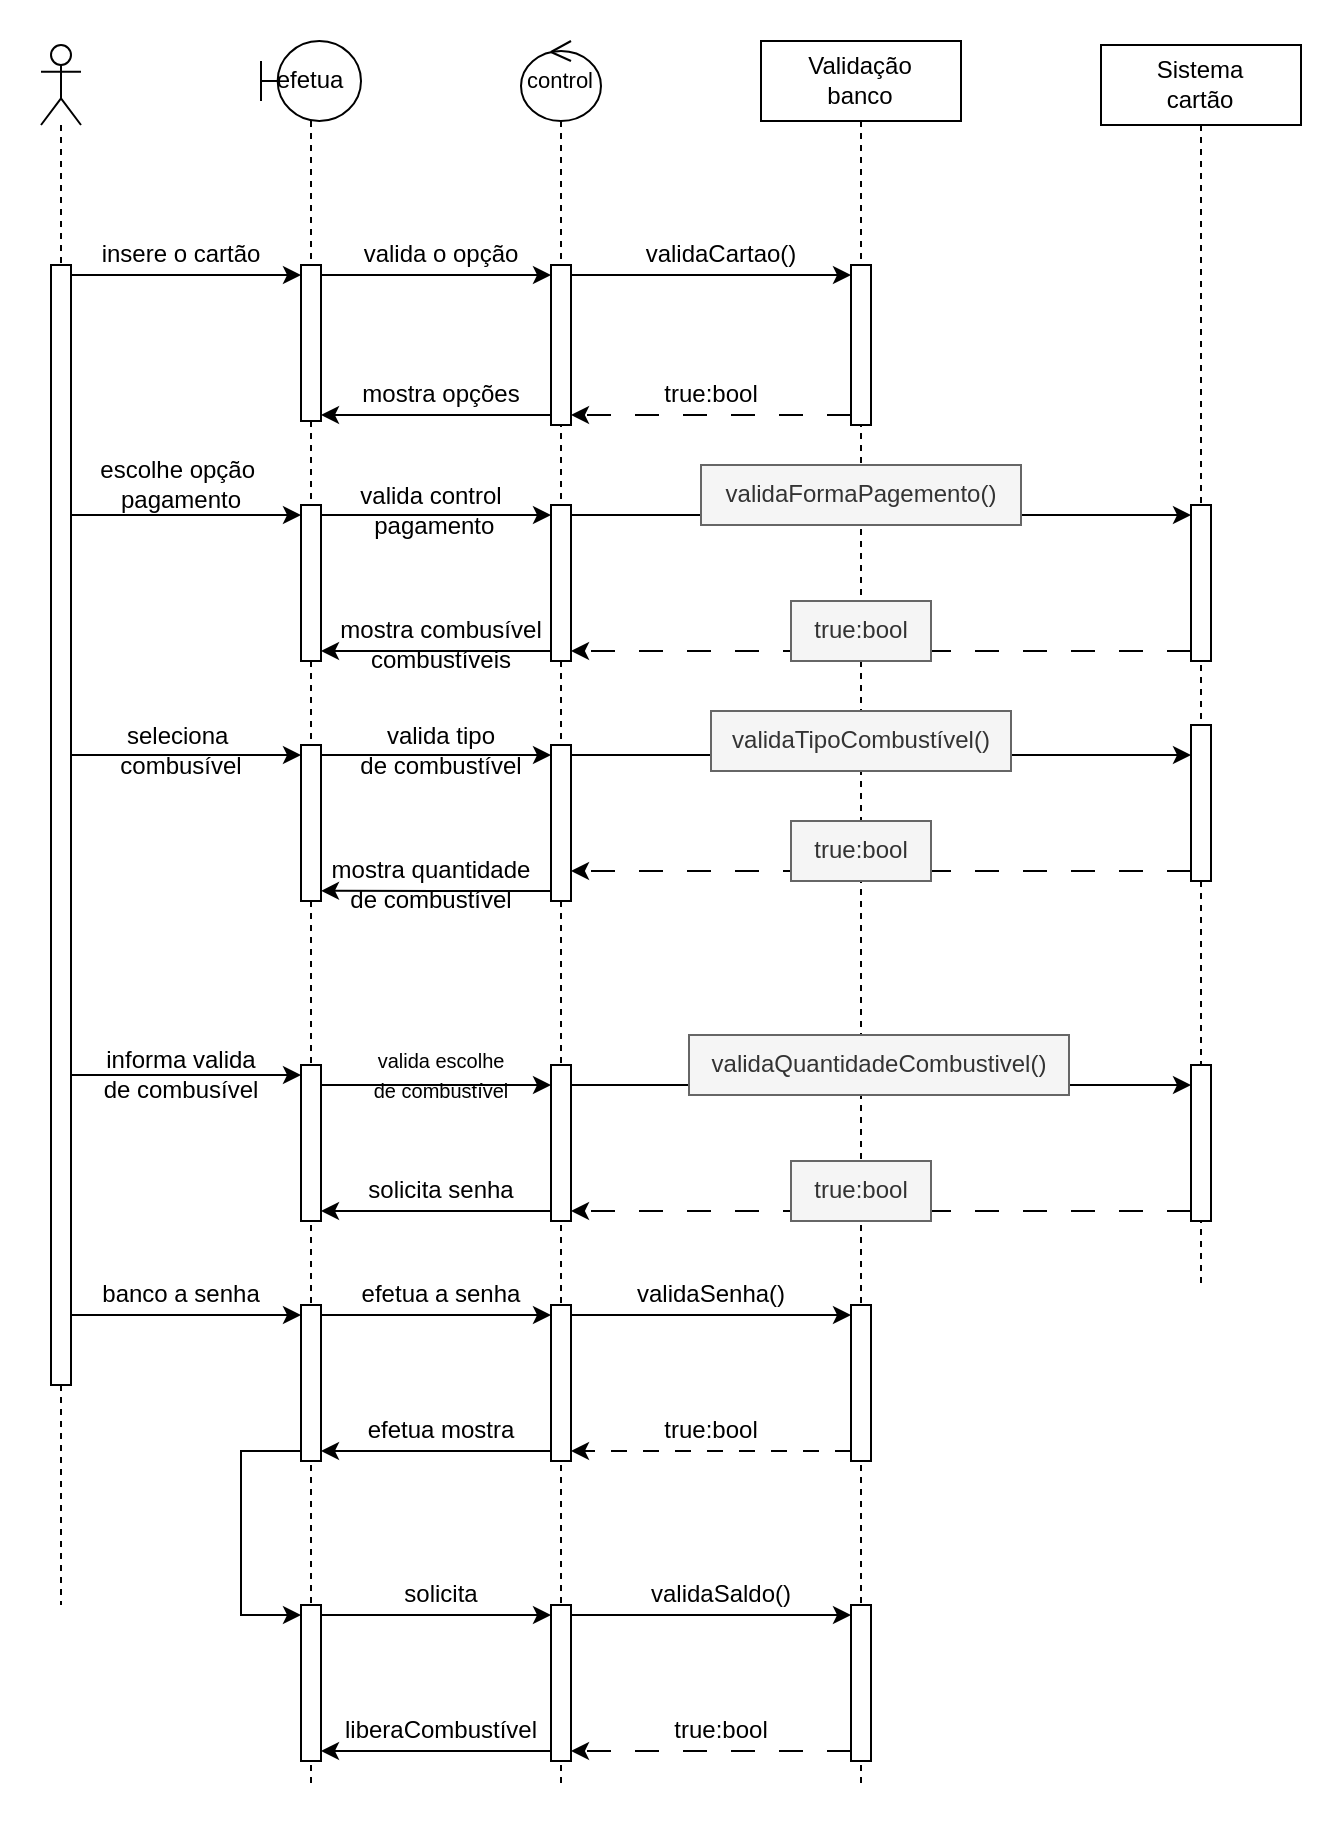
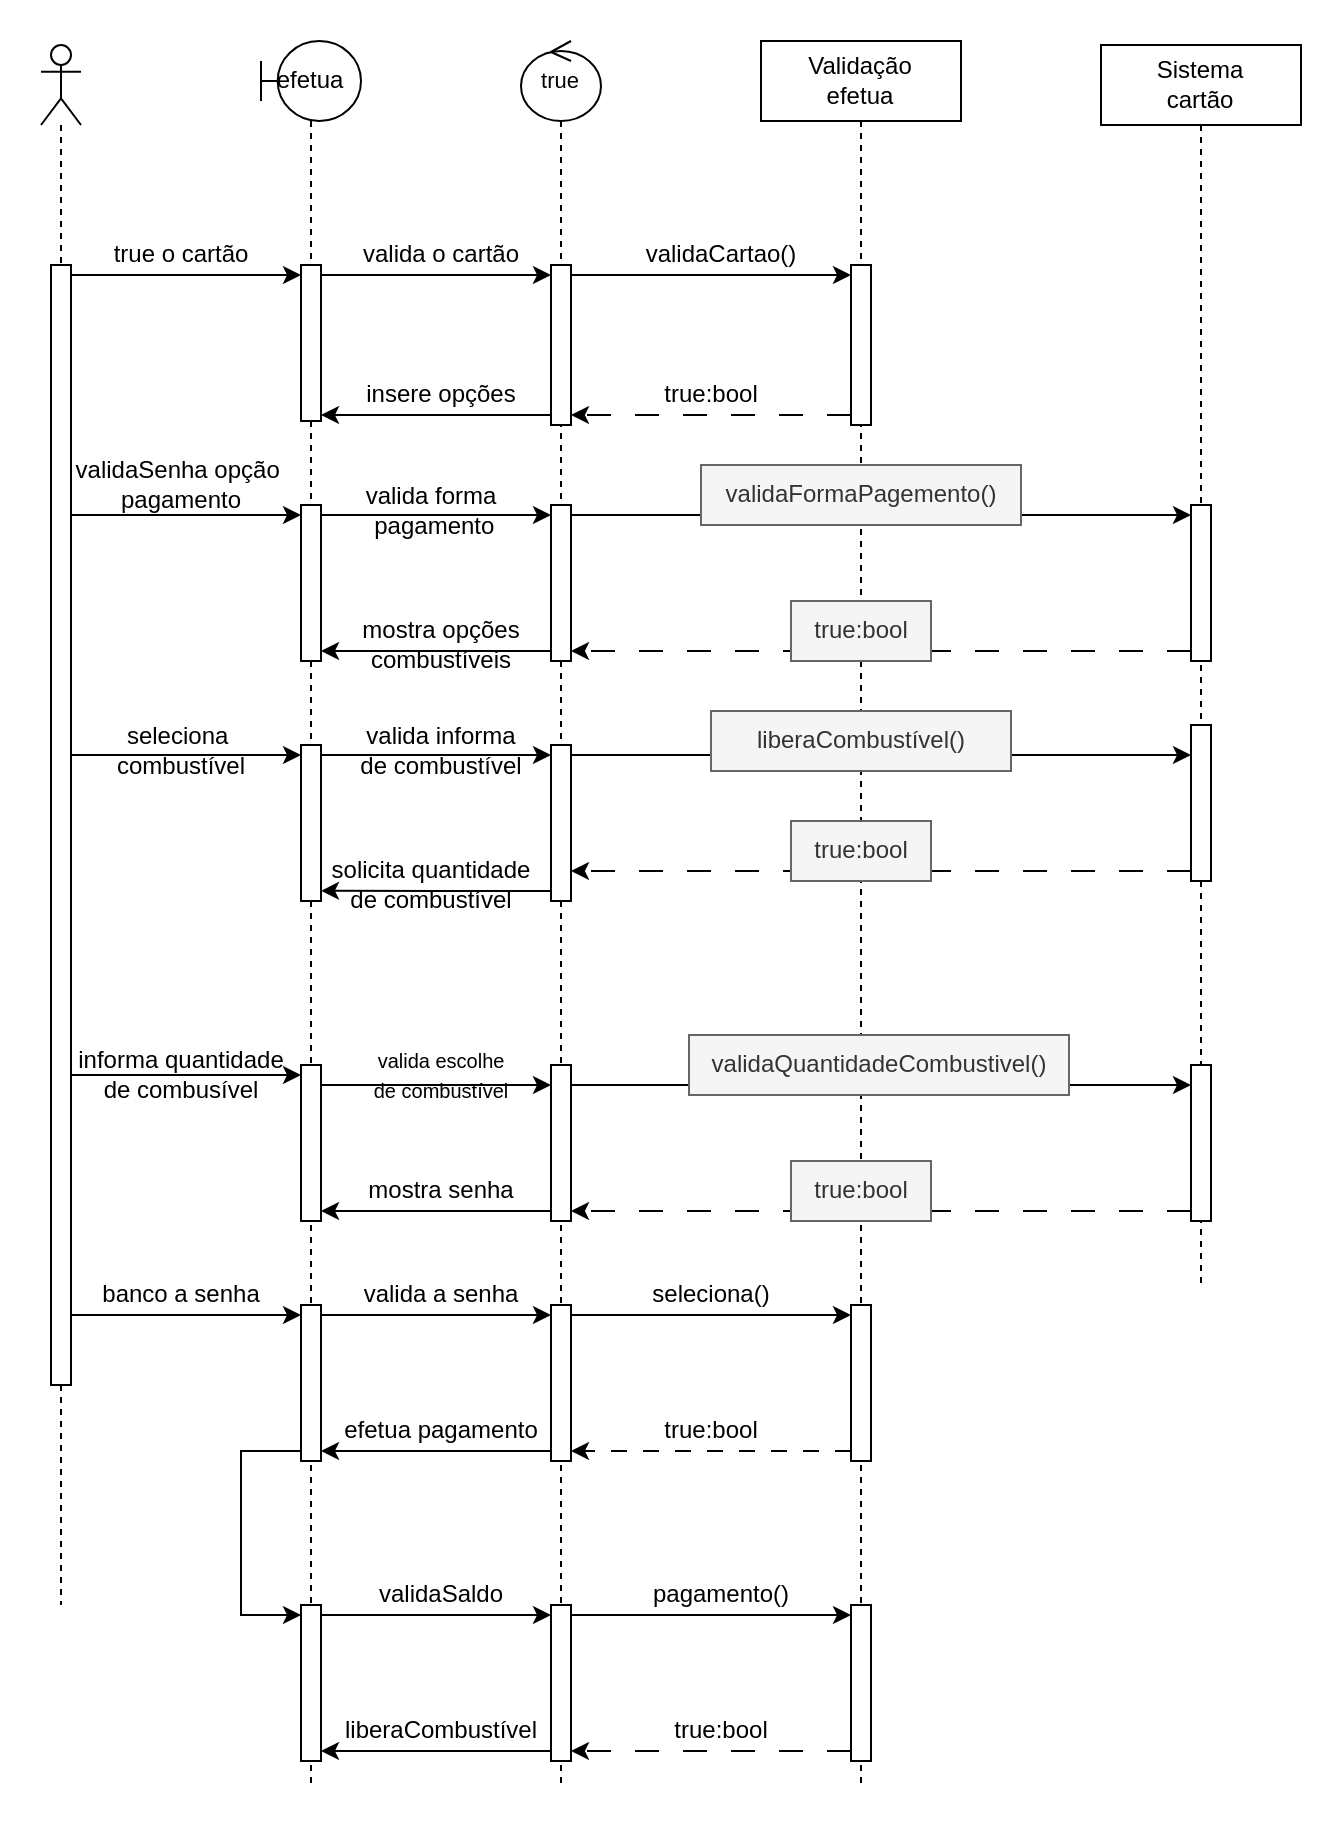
(561, 81) -> (561, 81)
(861, 81) -> (861, 81)
(182, 255) -> (182, 255)
(442, 255) -> (442, 255)
(442, 395) -> (442, 395)
(182, 485) -> (182, 485)
(432, 511) -> (432, 511)
(442, 645) -> (442, 645)
(862, 741) -> (862, 741)
(182, 751) -> (182, 751)
(442, 751) -> (442, 751)
(432, 885) -> (432, 885)
(182, 1075) -> (182, 1075)
(442, 1191) -> (442, 1191)
(442, 1295) -> (442, 1295)
(712, 1295) -> (712, 1295)
(442, 1431) -> (442, 1431)
(442, 1595) -> (442, 1595)
(722, 1595) -> (722, 1595)
